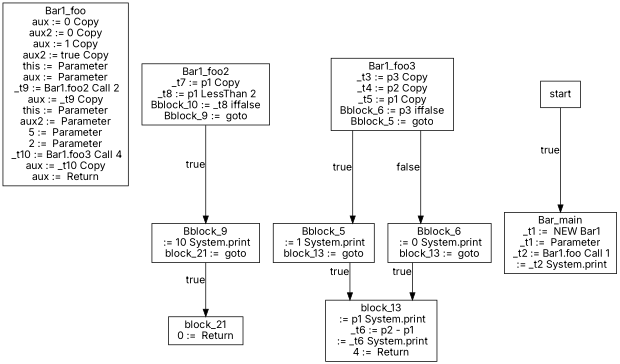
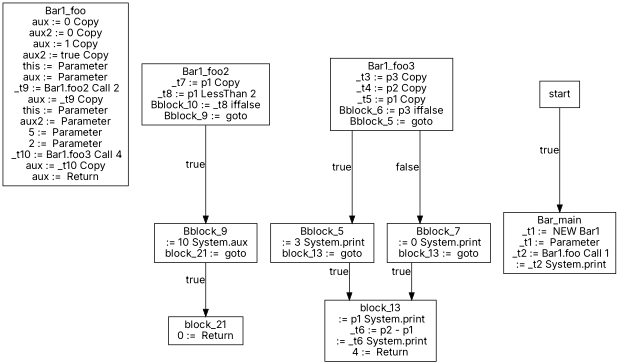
(206, 243) -> (206, 243)
(324, 243) -> (322, 243)
(440, 243) -> (439, 243)
